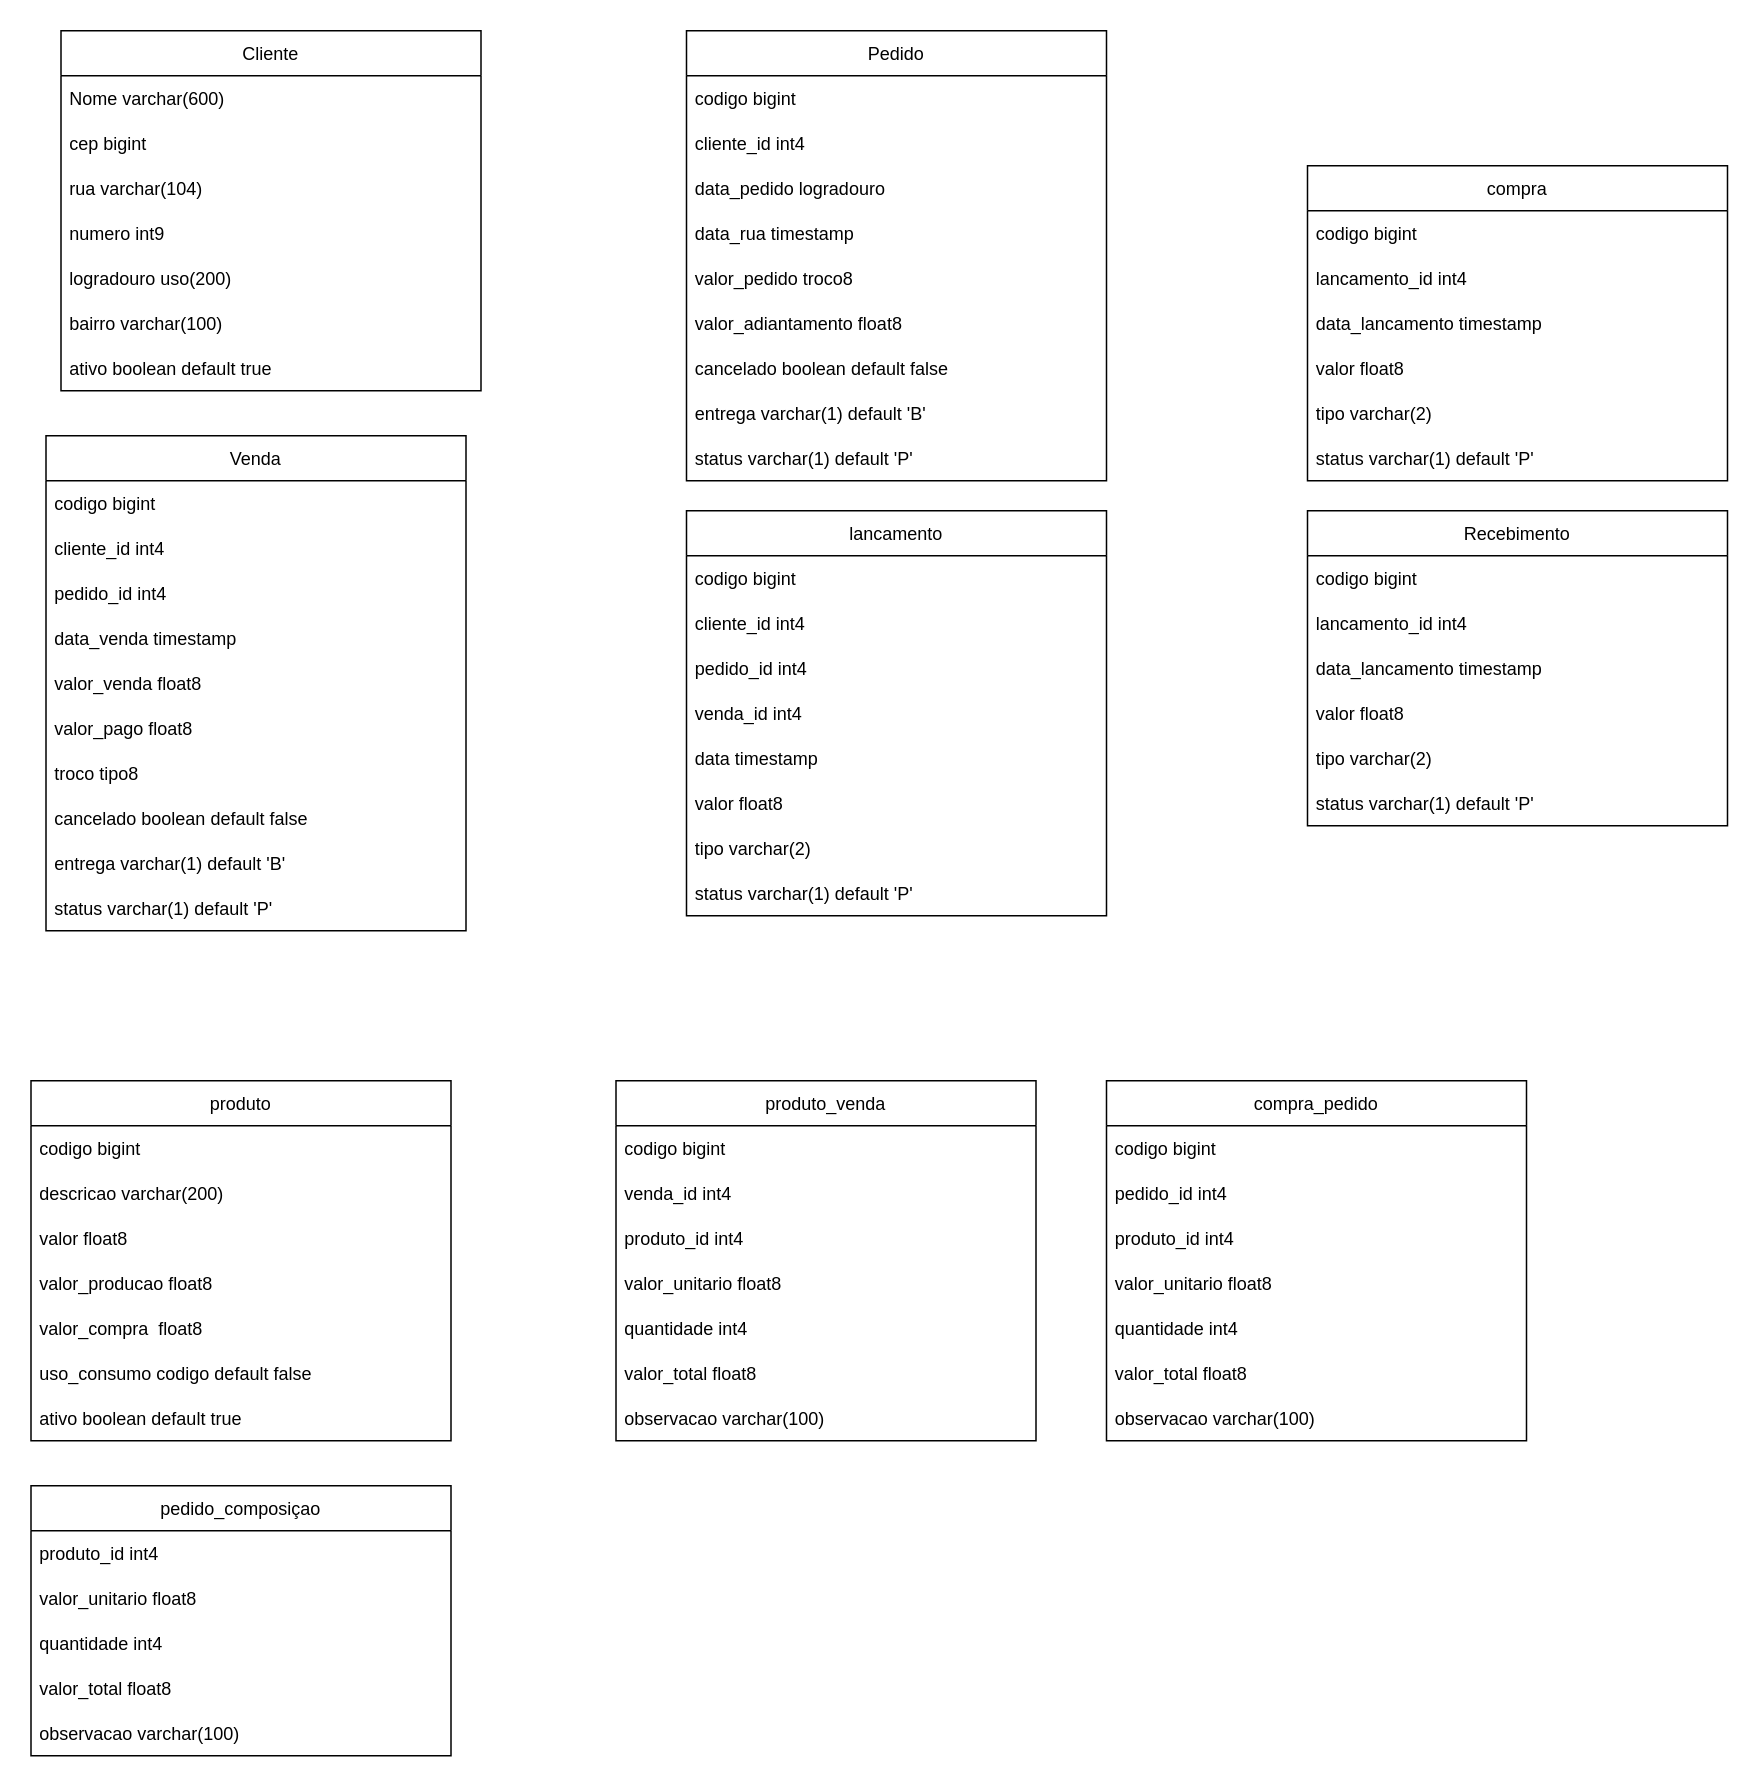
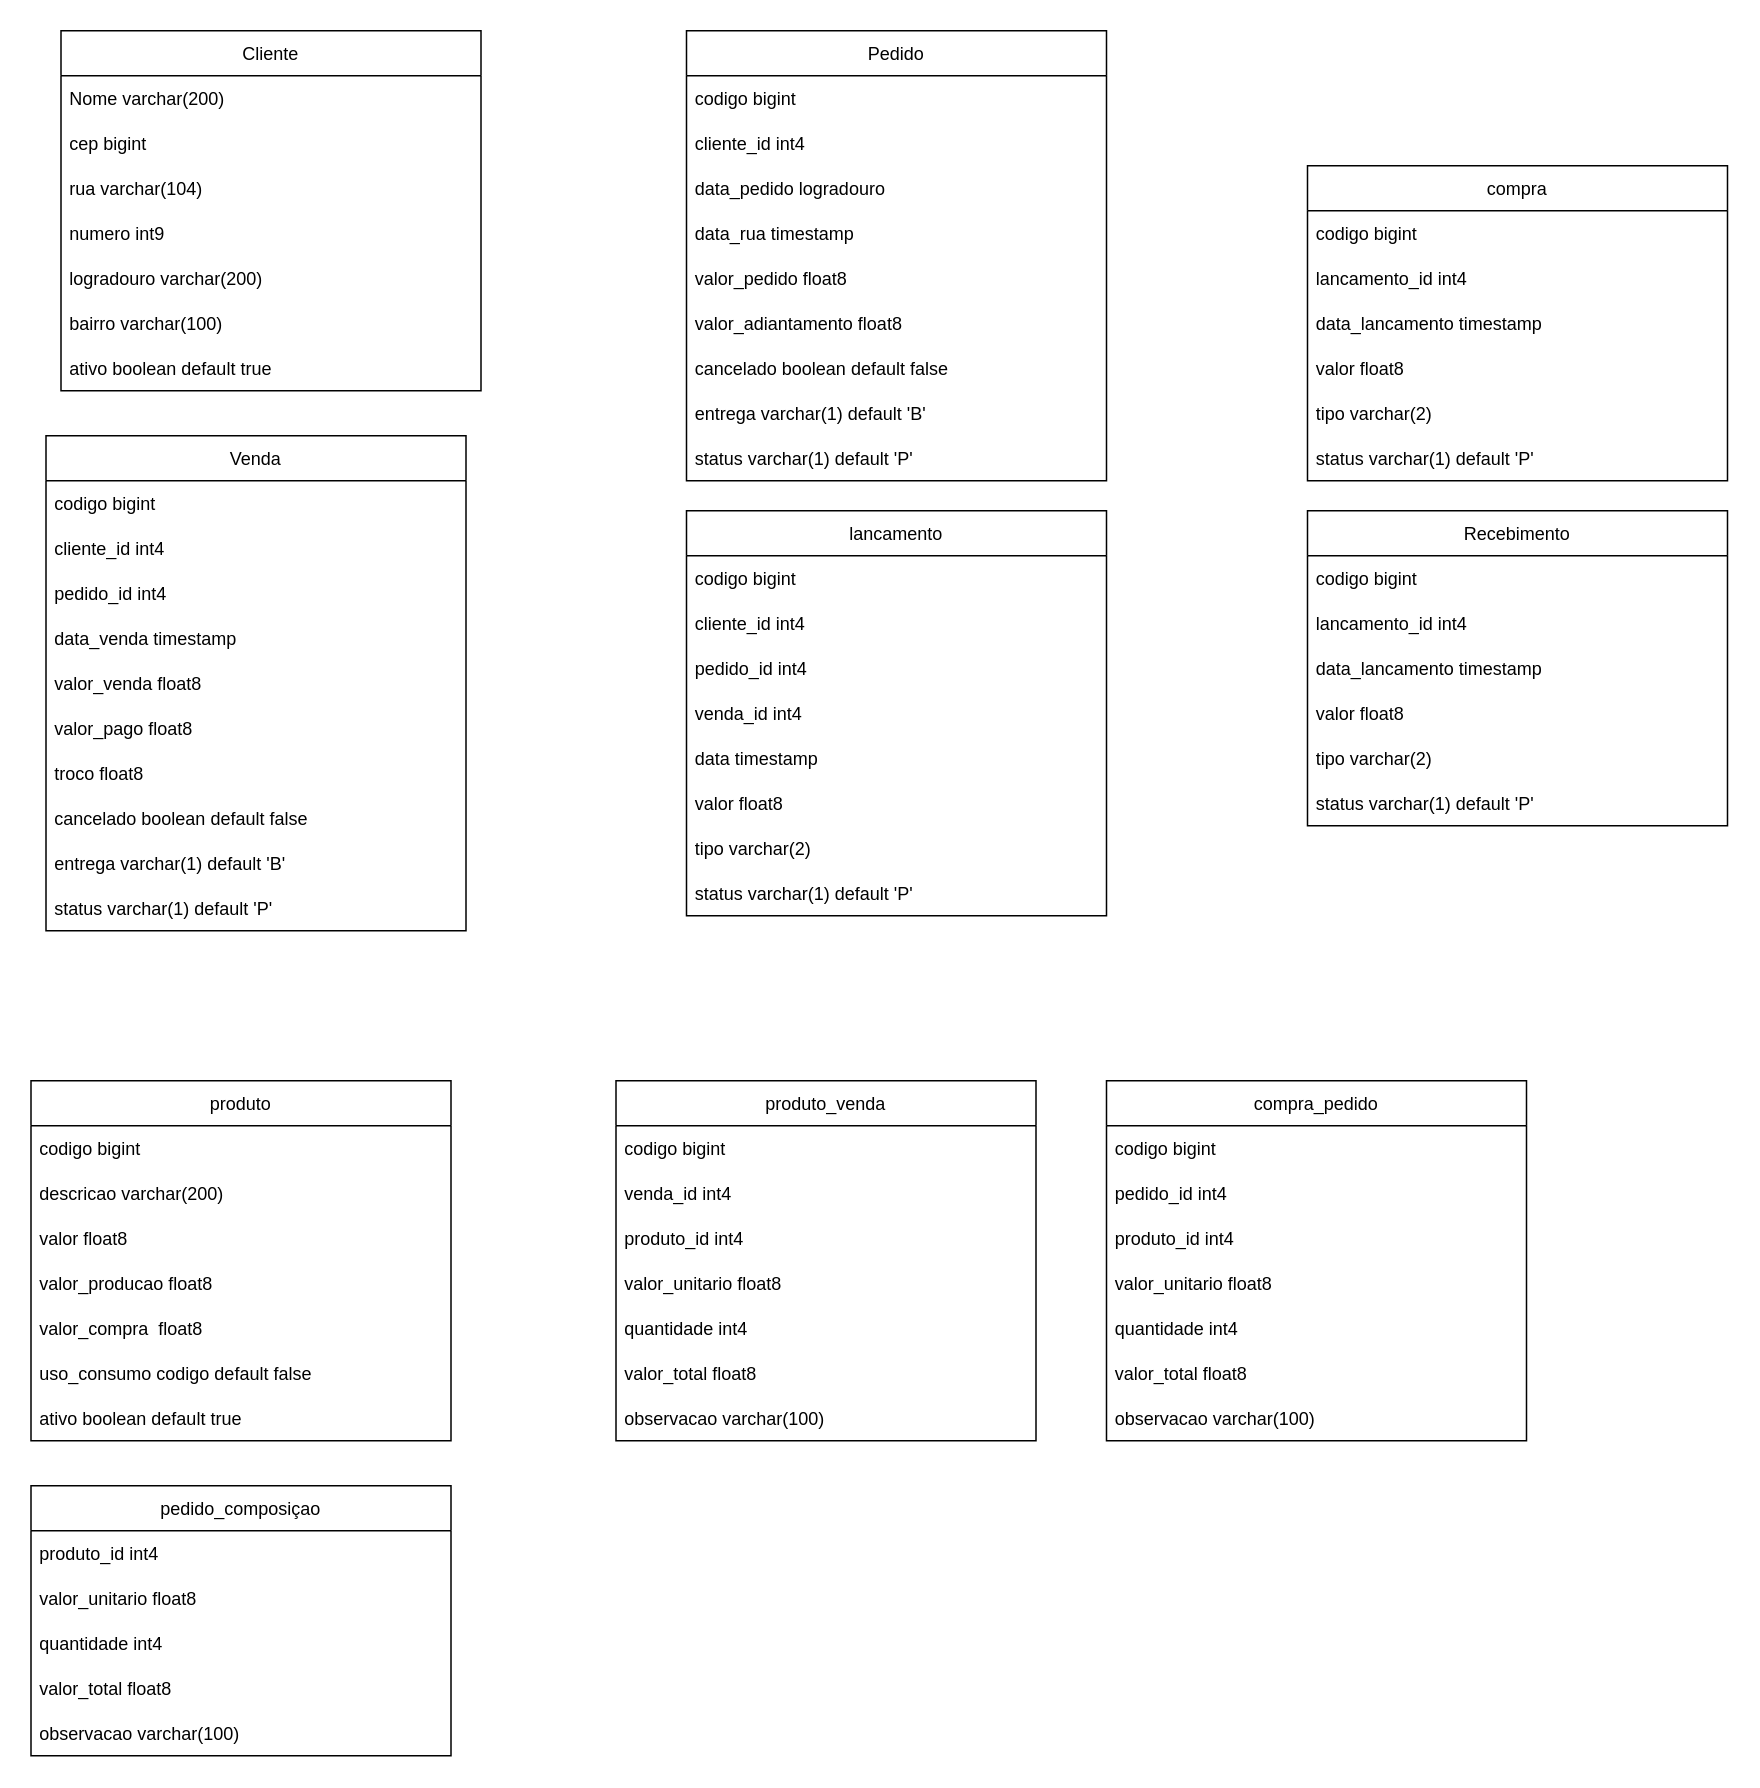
(152, 99) -> (152, 99)
(160, 279) -> (180, 279)
(783, 279) -> (781, 279)
(105, 774) -> (110, 774)
